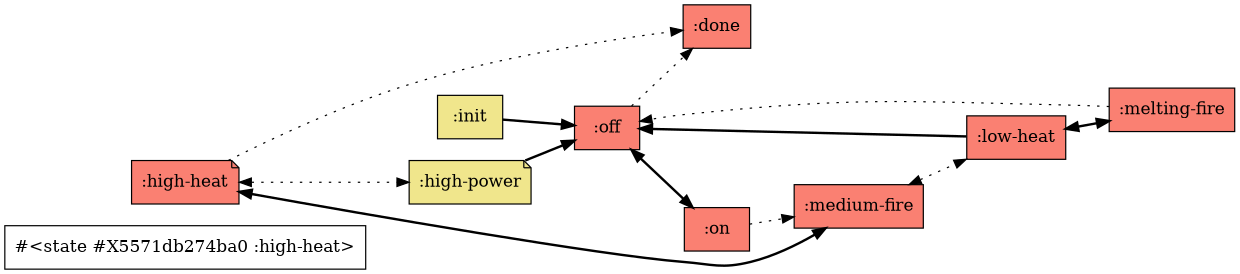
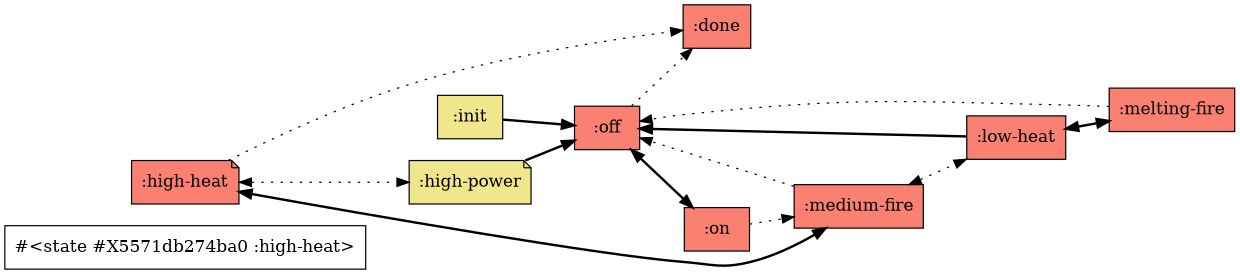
none -> (723, 164)
